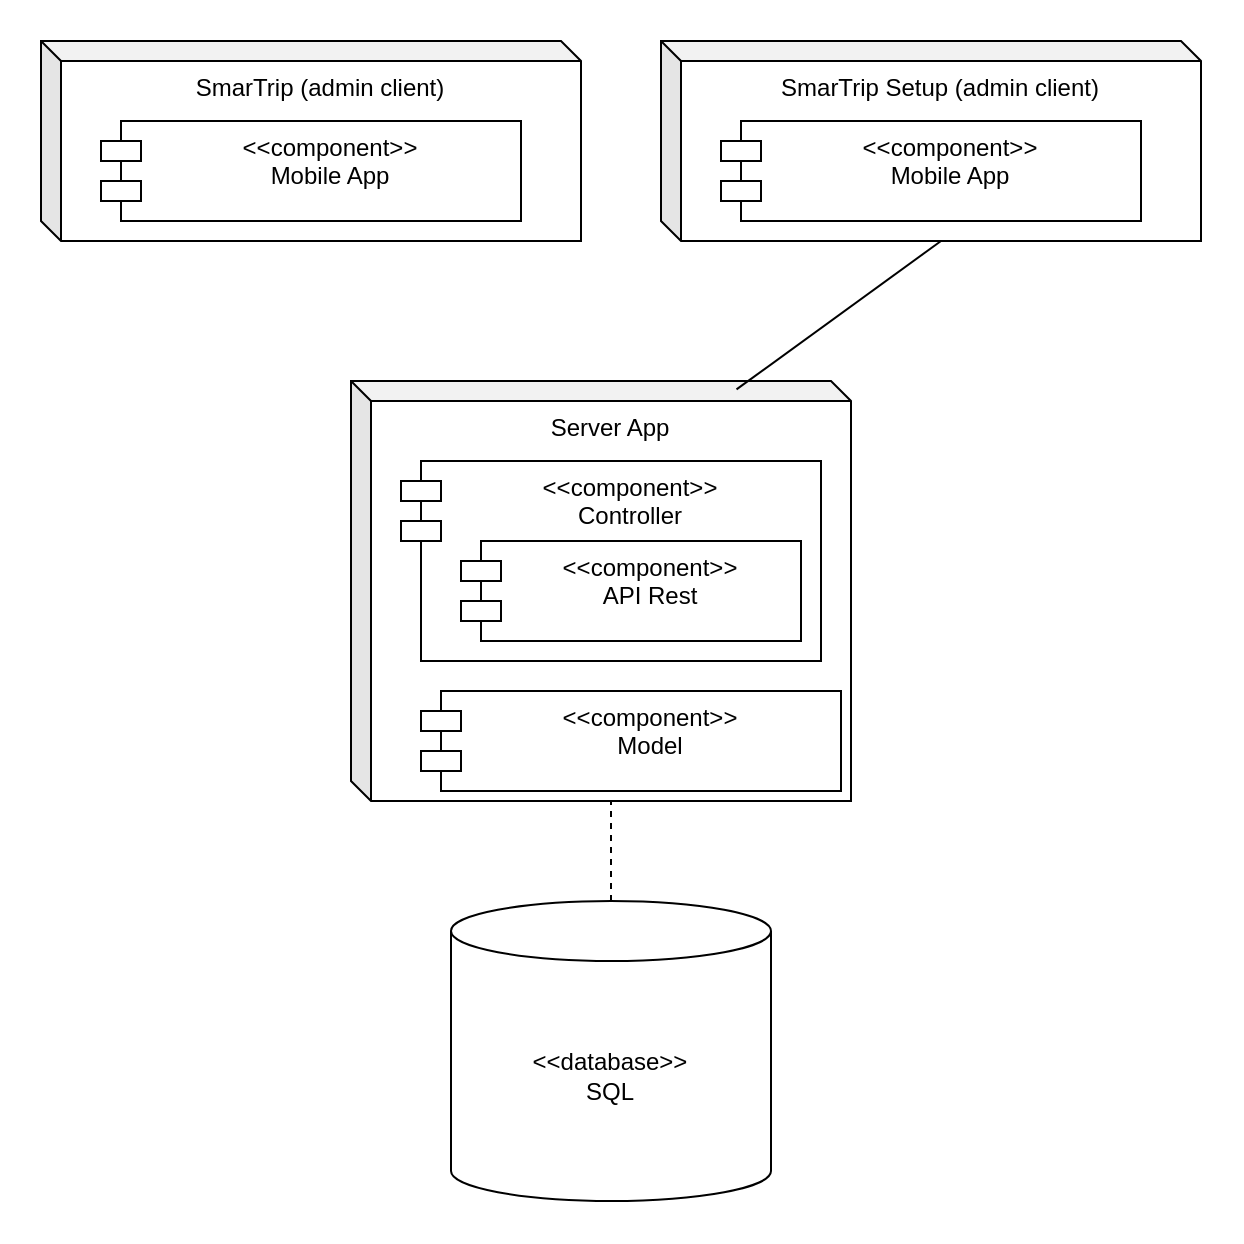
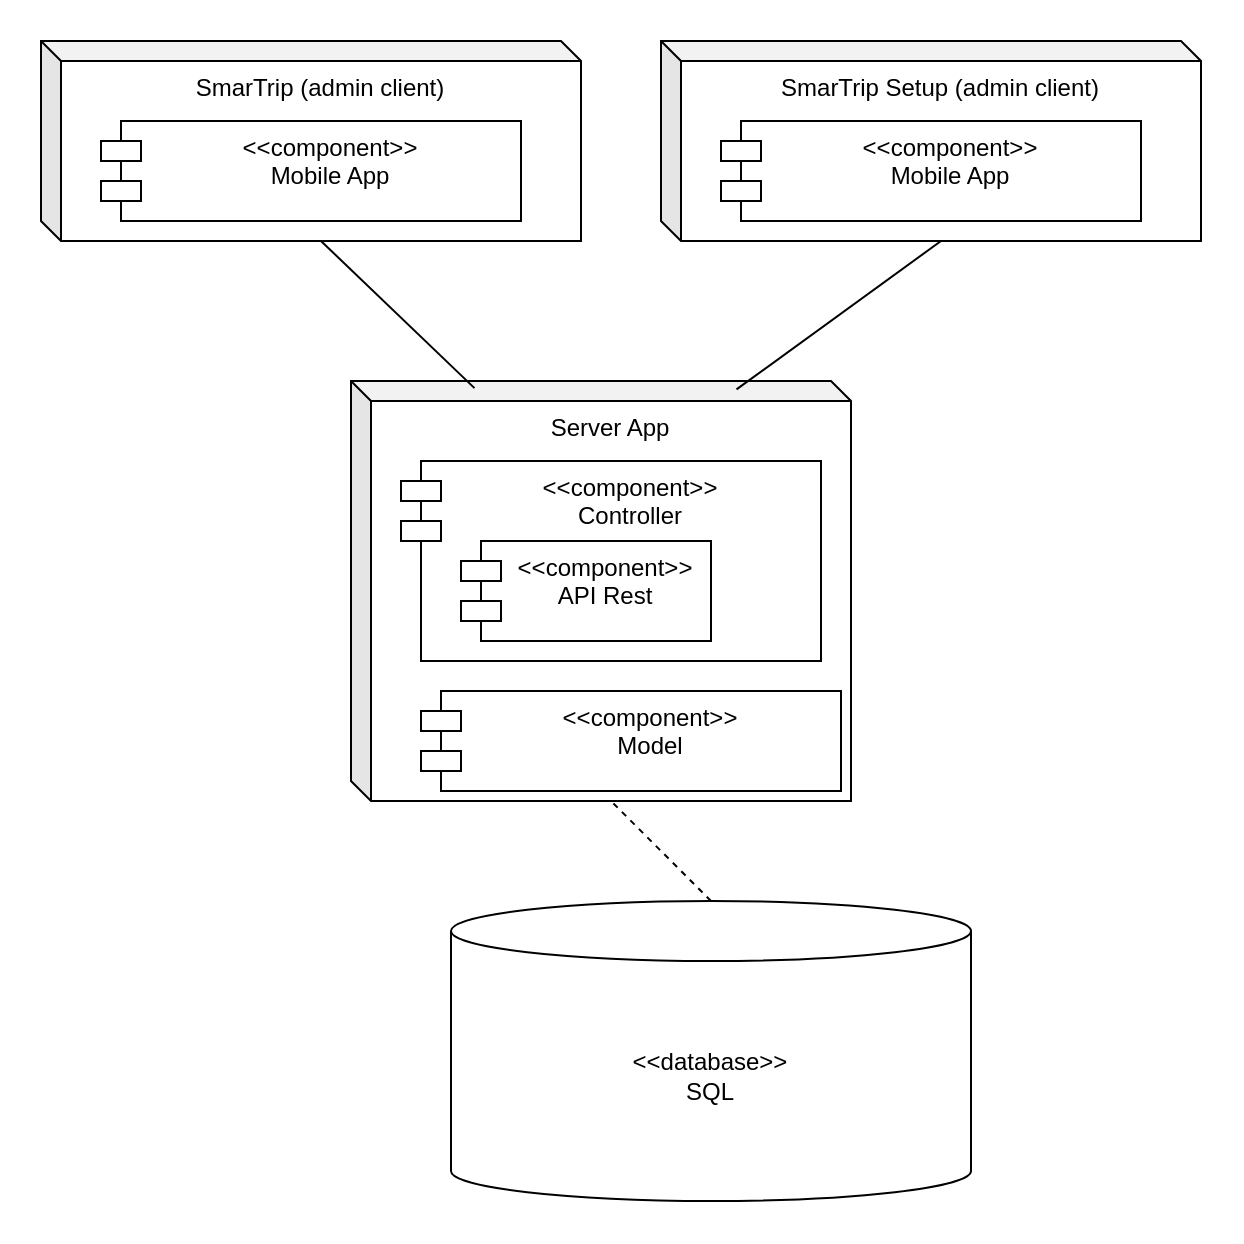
none -> (398, 315)
(631, 591) -> (586, 591)
(611, 1051) -> (711, 1051)
